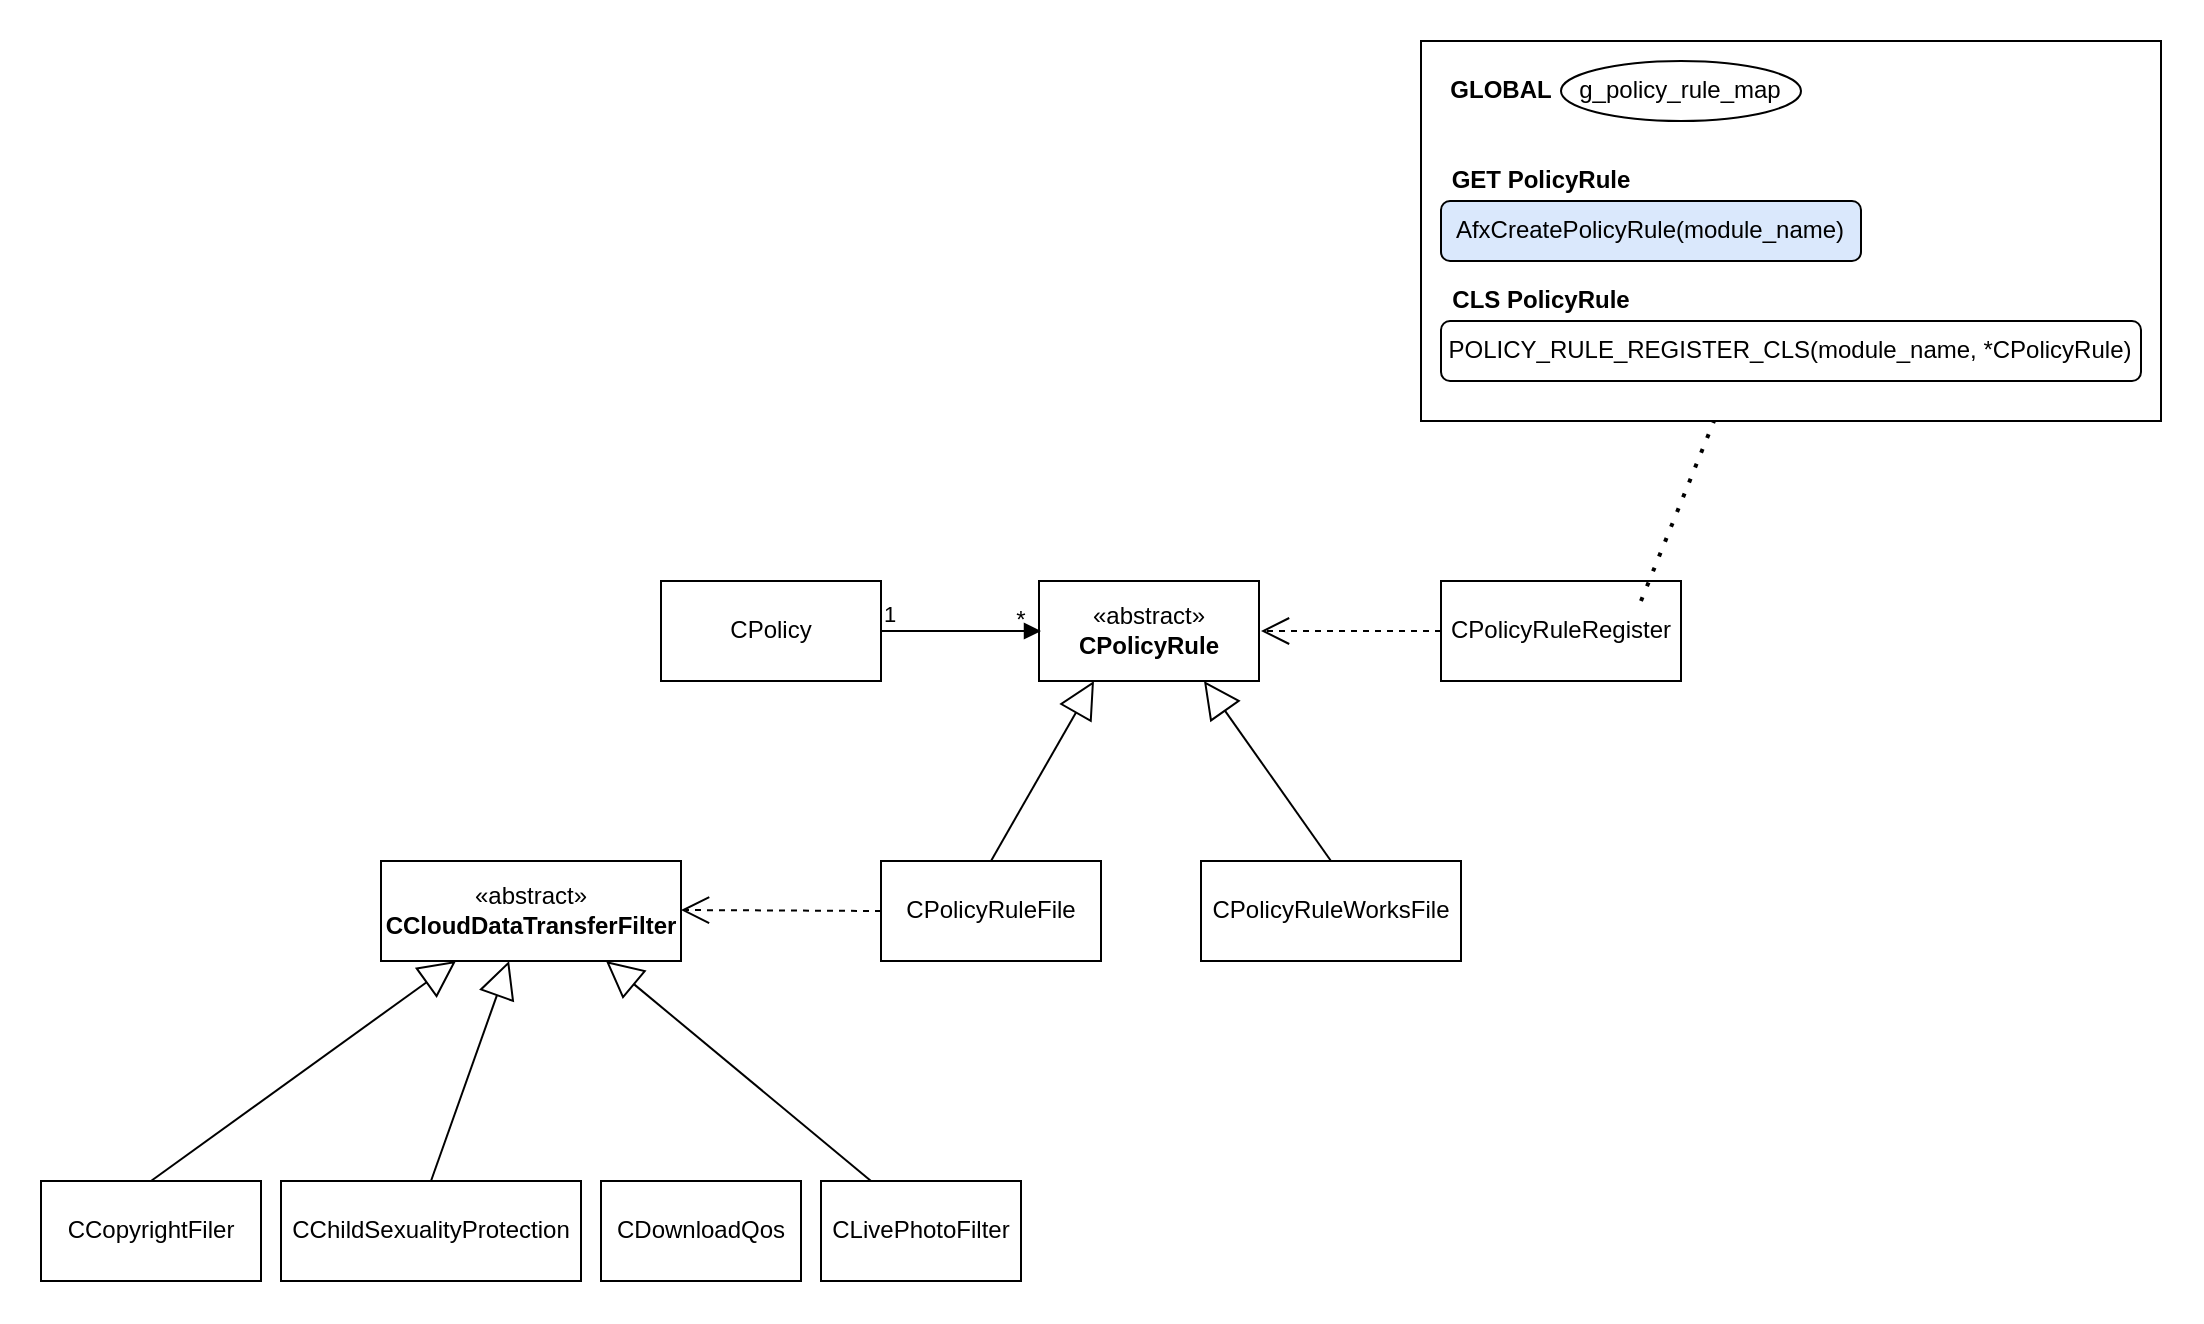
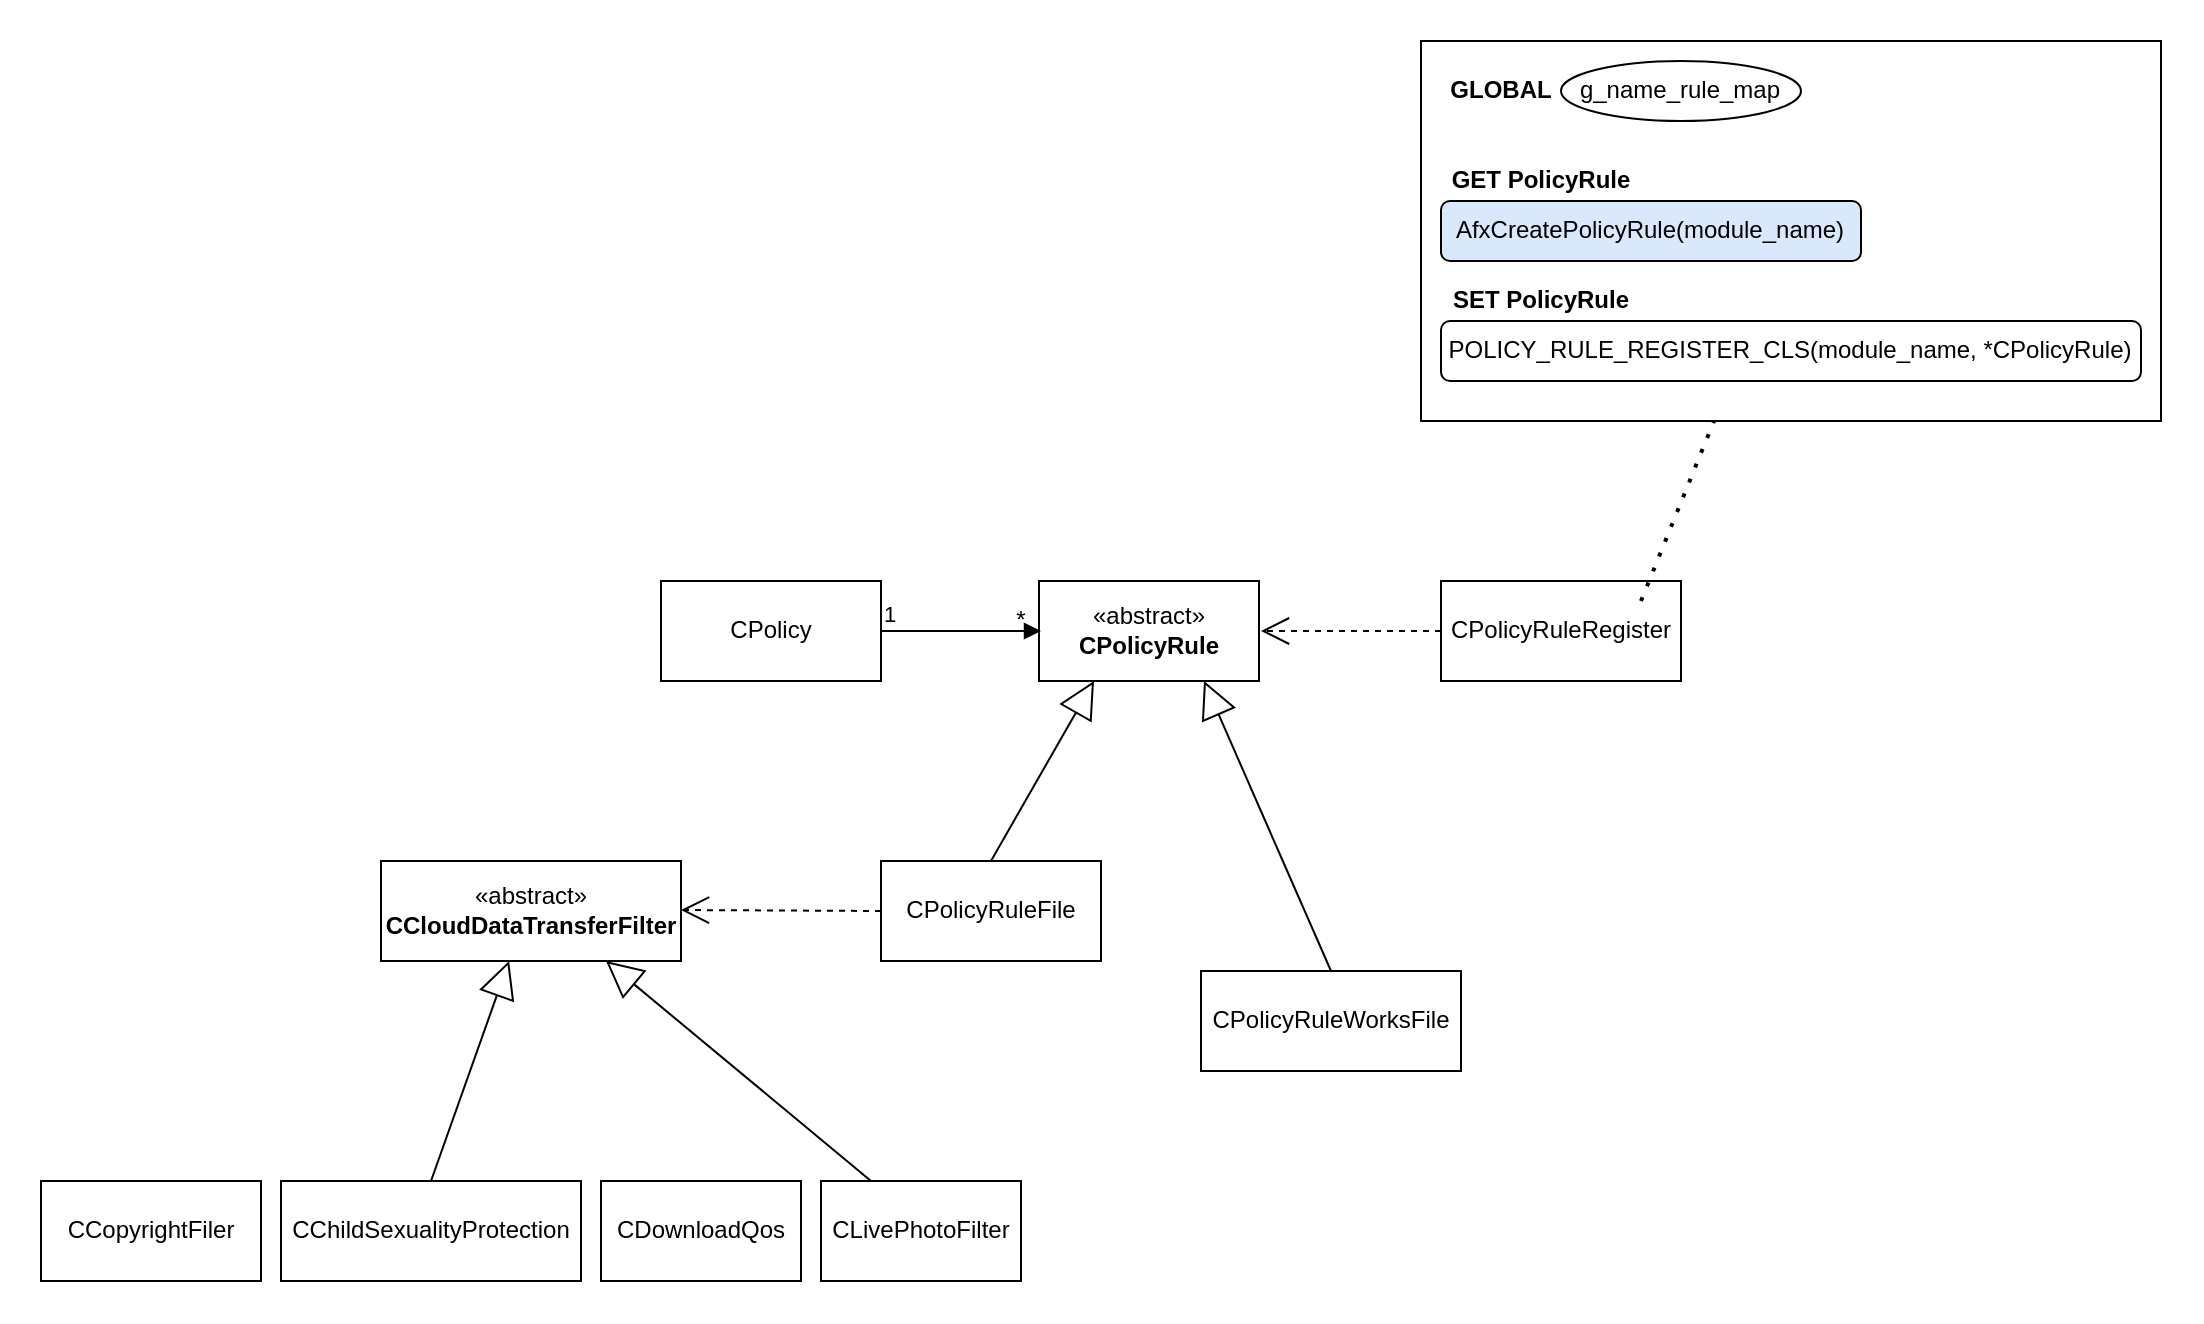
(1681, 91) -> (1681, 91)
(1542, 301) -> (1542, 301)
(1331, 911) -> (1331, 1021)
(288, 1082) -> none
